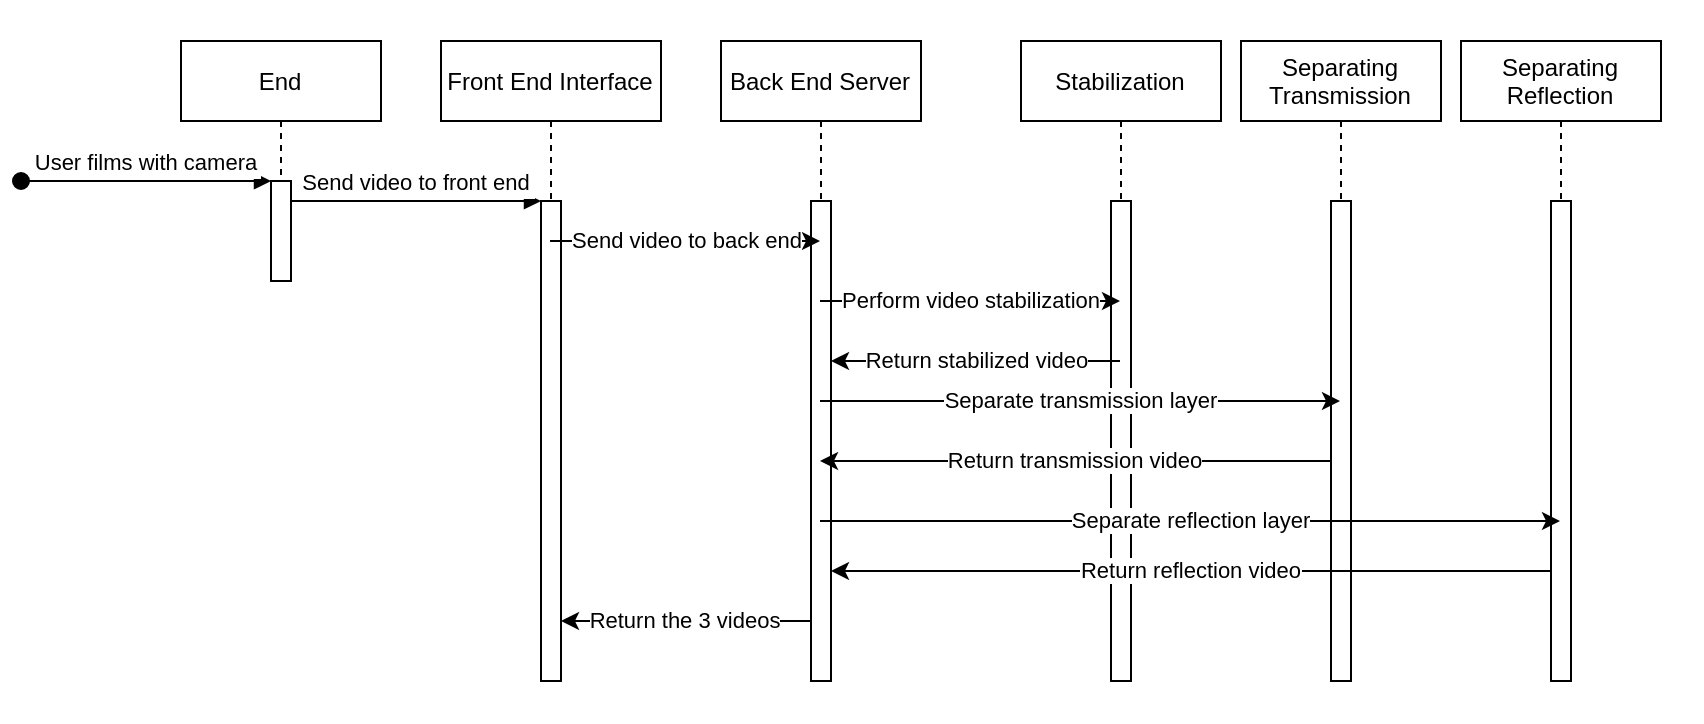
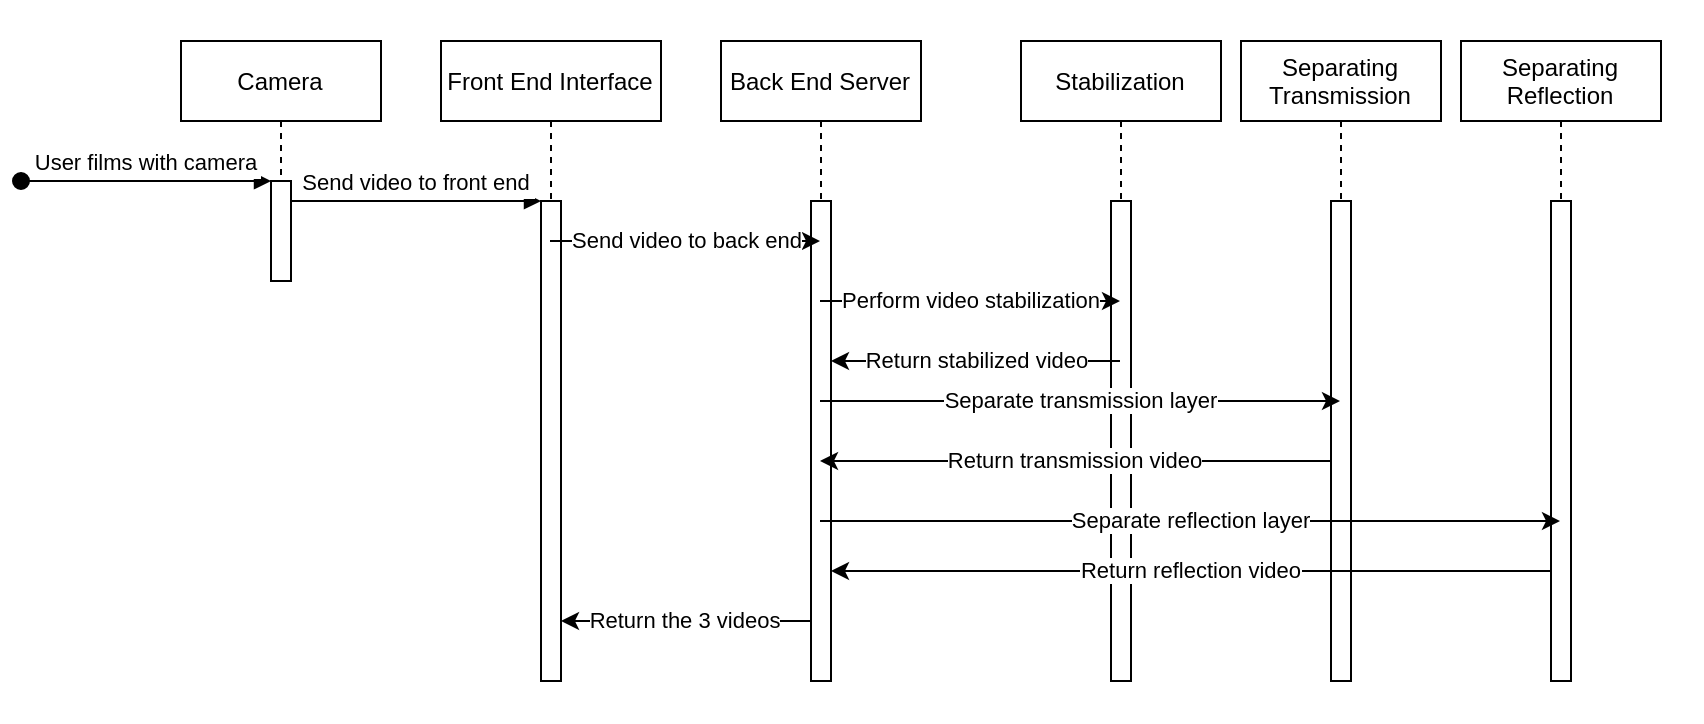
(280, 82) -> (280, 82)
